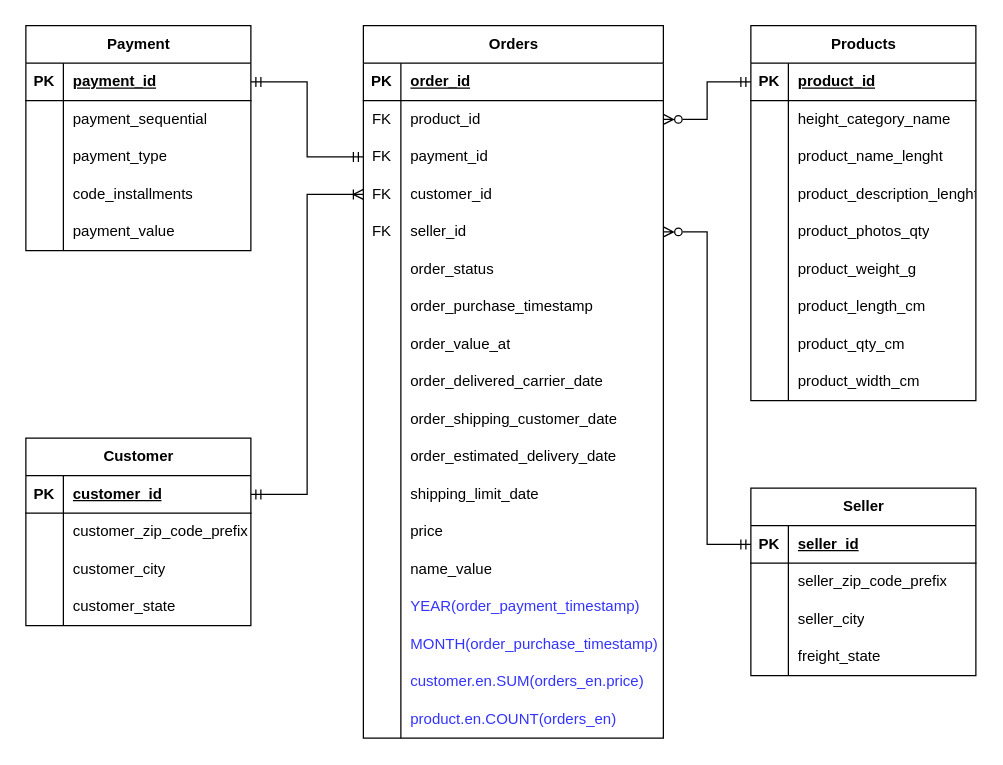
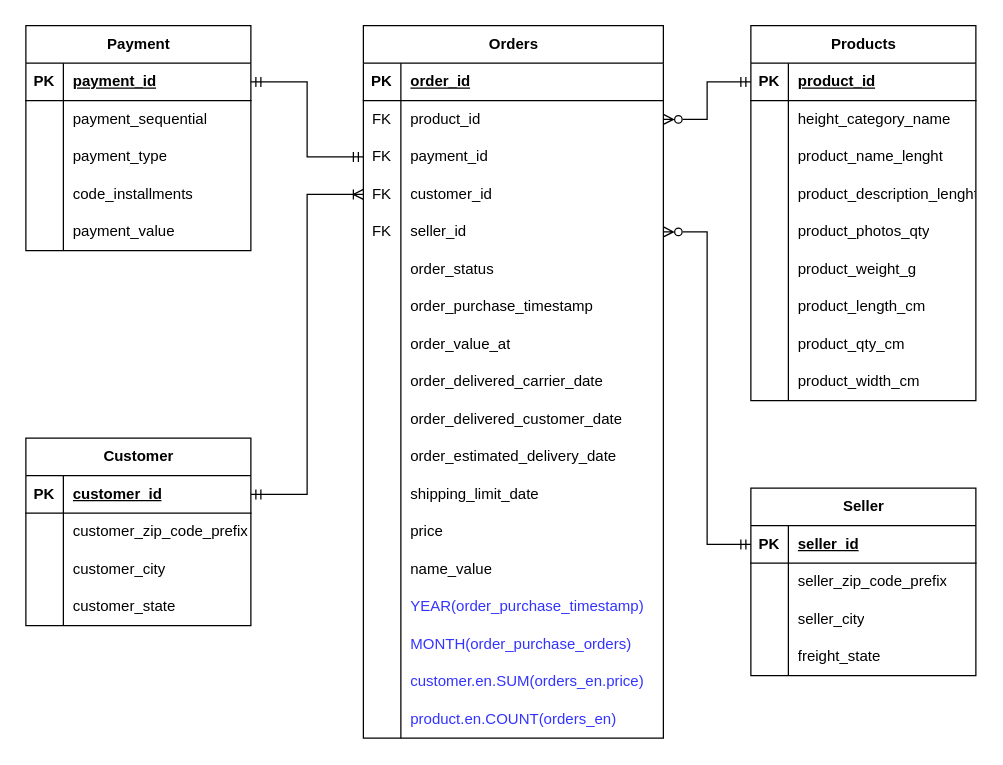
(524, 419) -> (529, 419)
(530, 607) -> (535, 607)
(537, 644) -> (528, 644)
